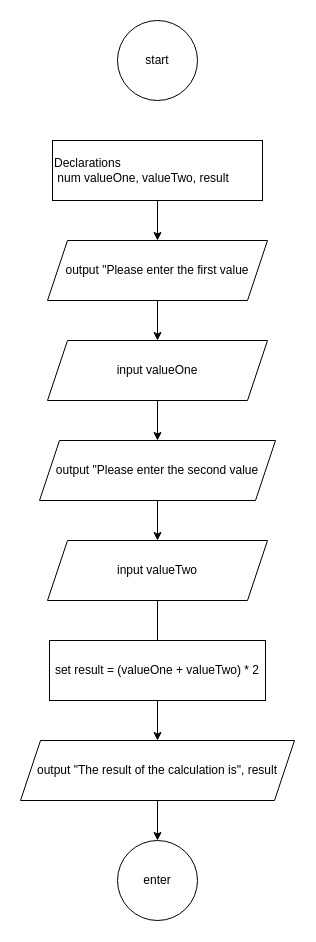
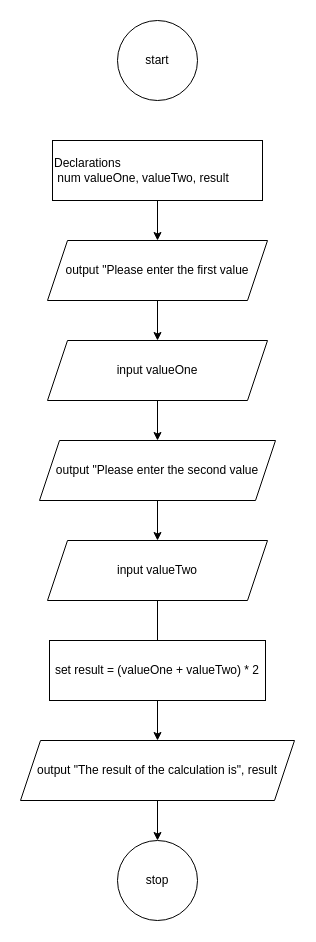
(158, 881) -> (158, 881)
